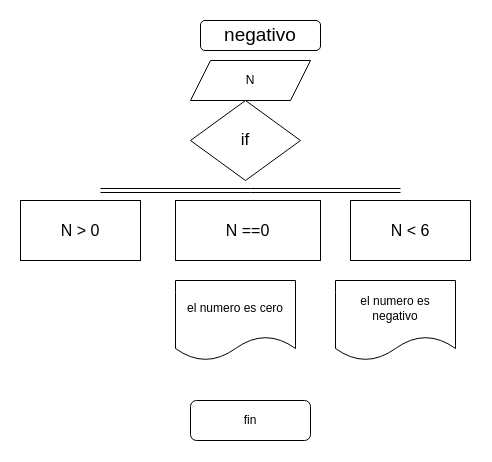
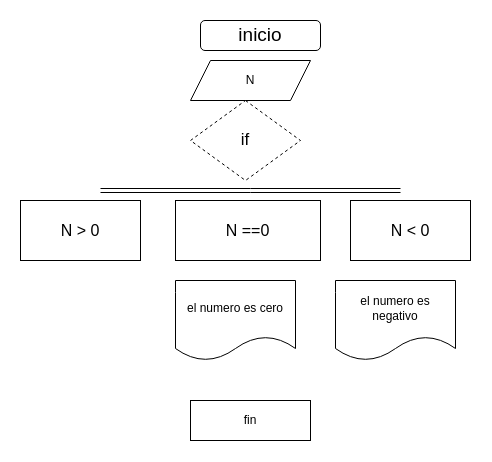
(261, 36) -> (261, 36)
(246, 141) -> (246, 141)
(411, 231) -> (411, 231)
(251, 421) -> (251, 421)
